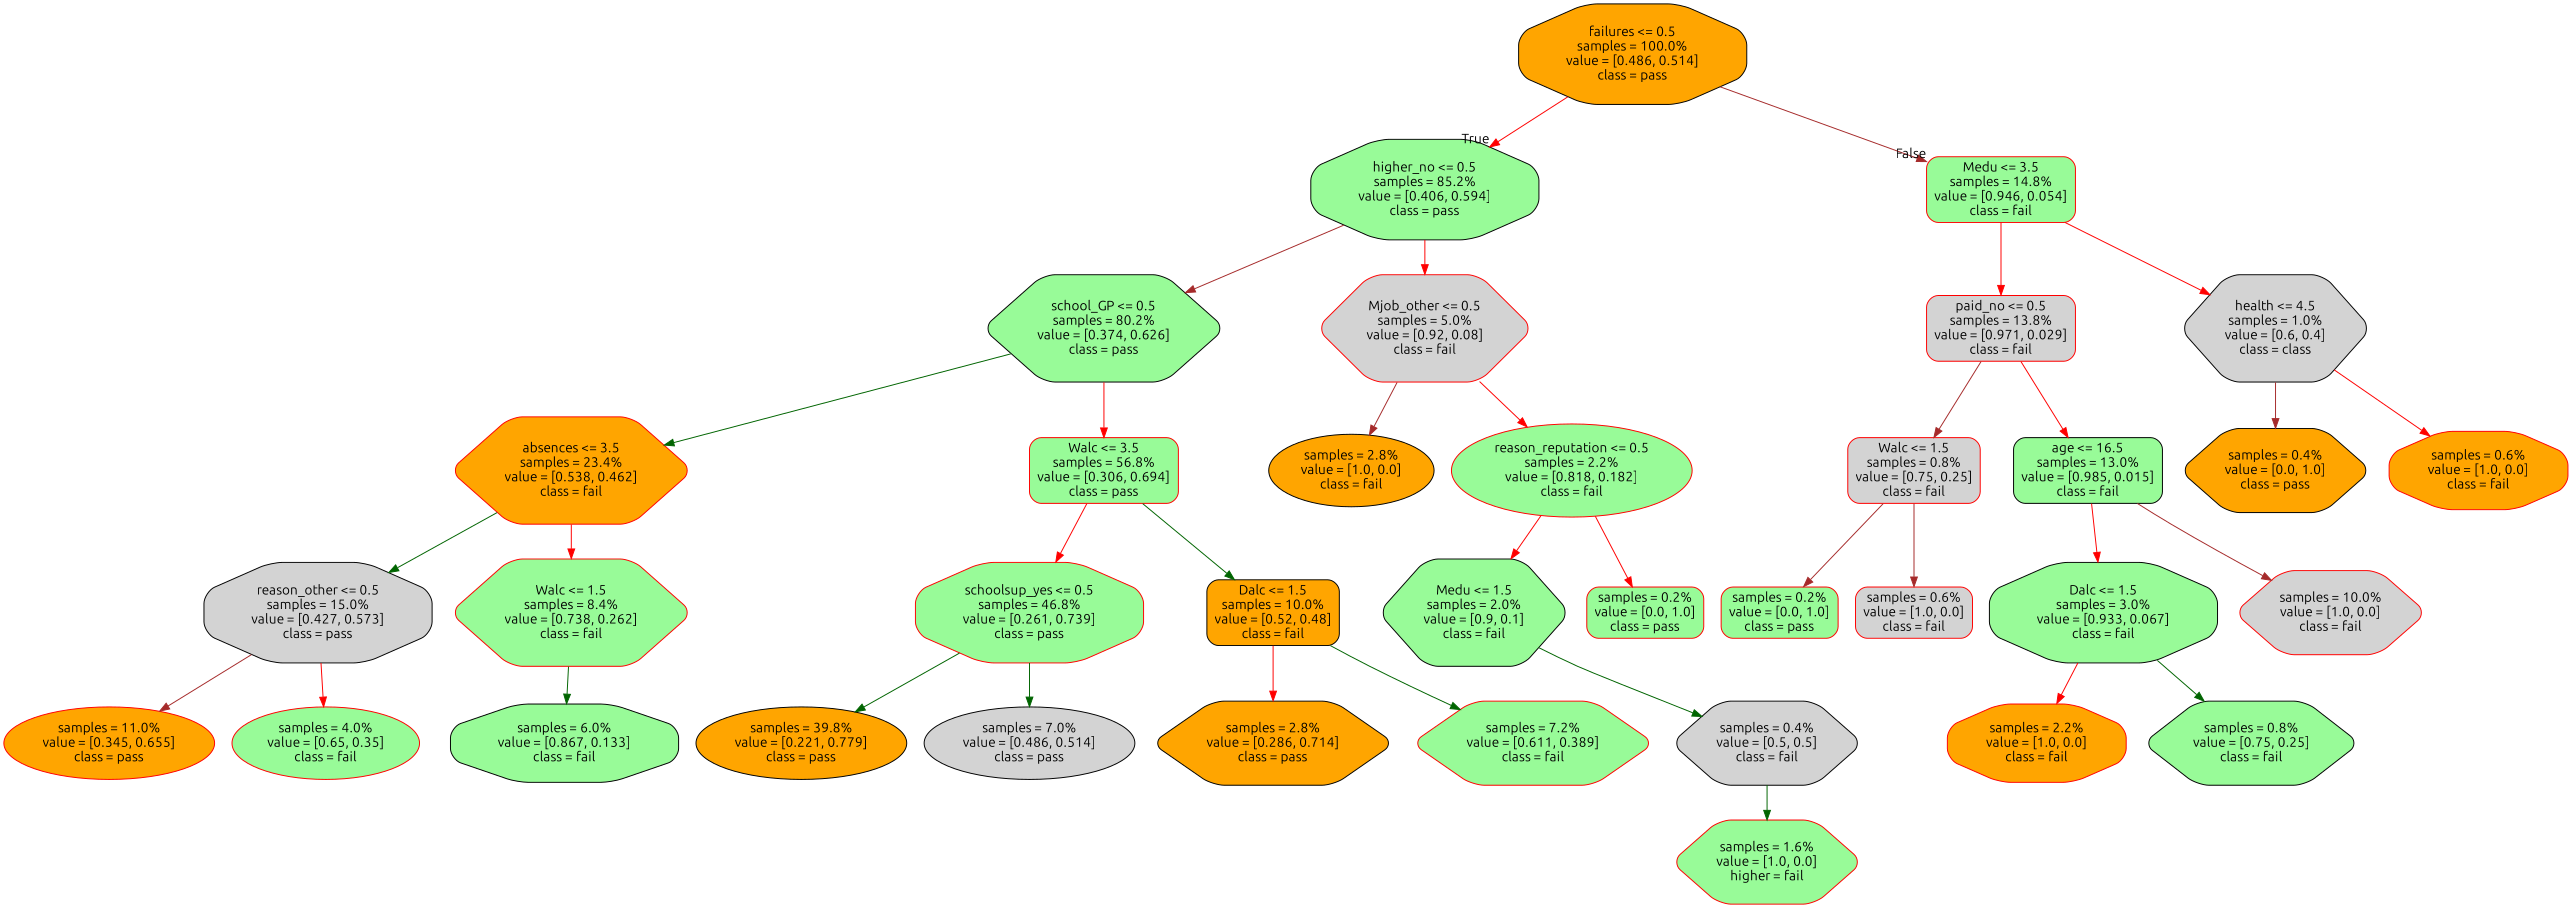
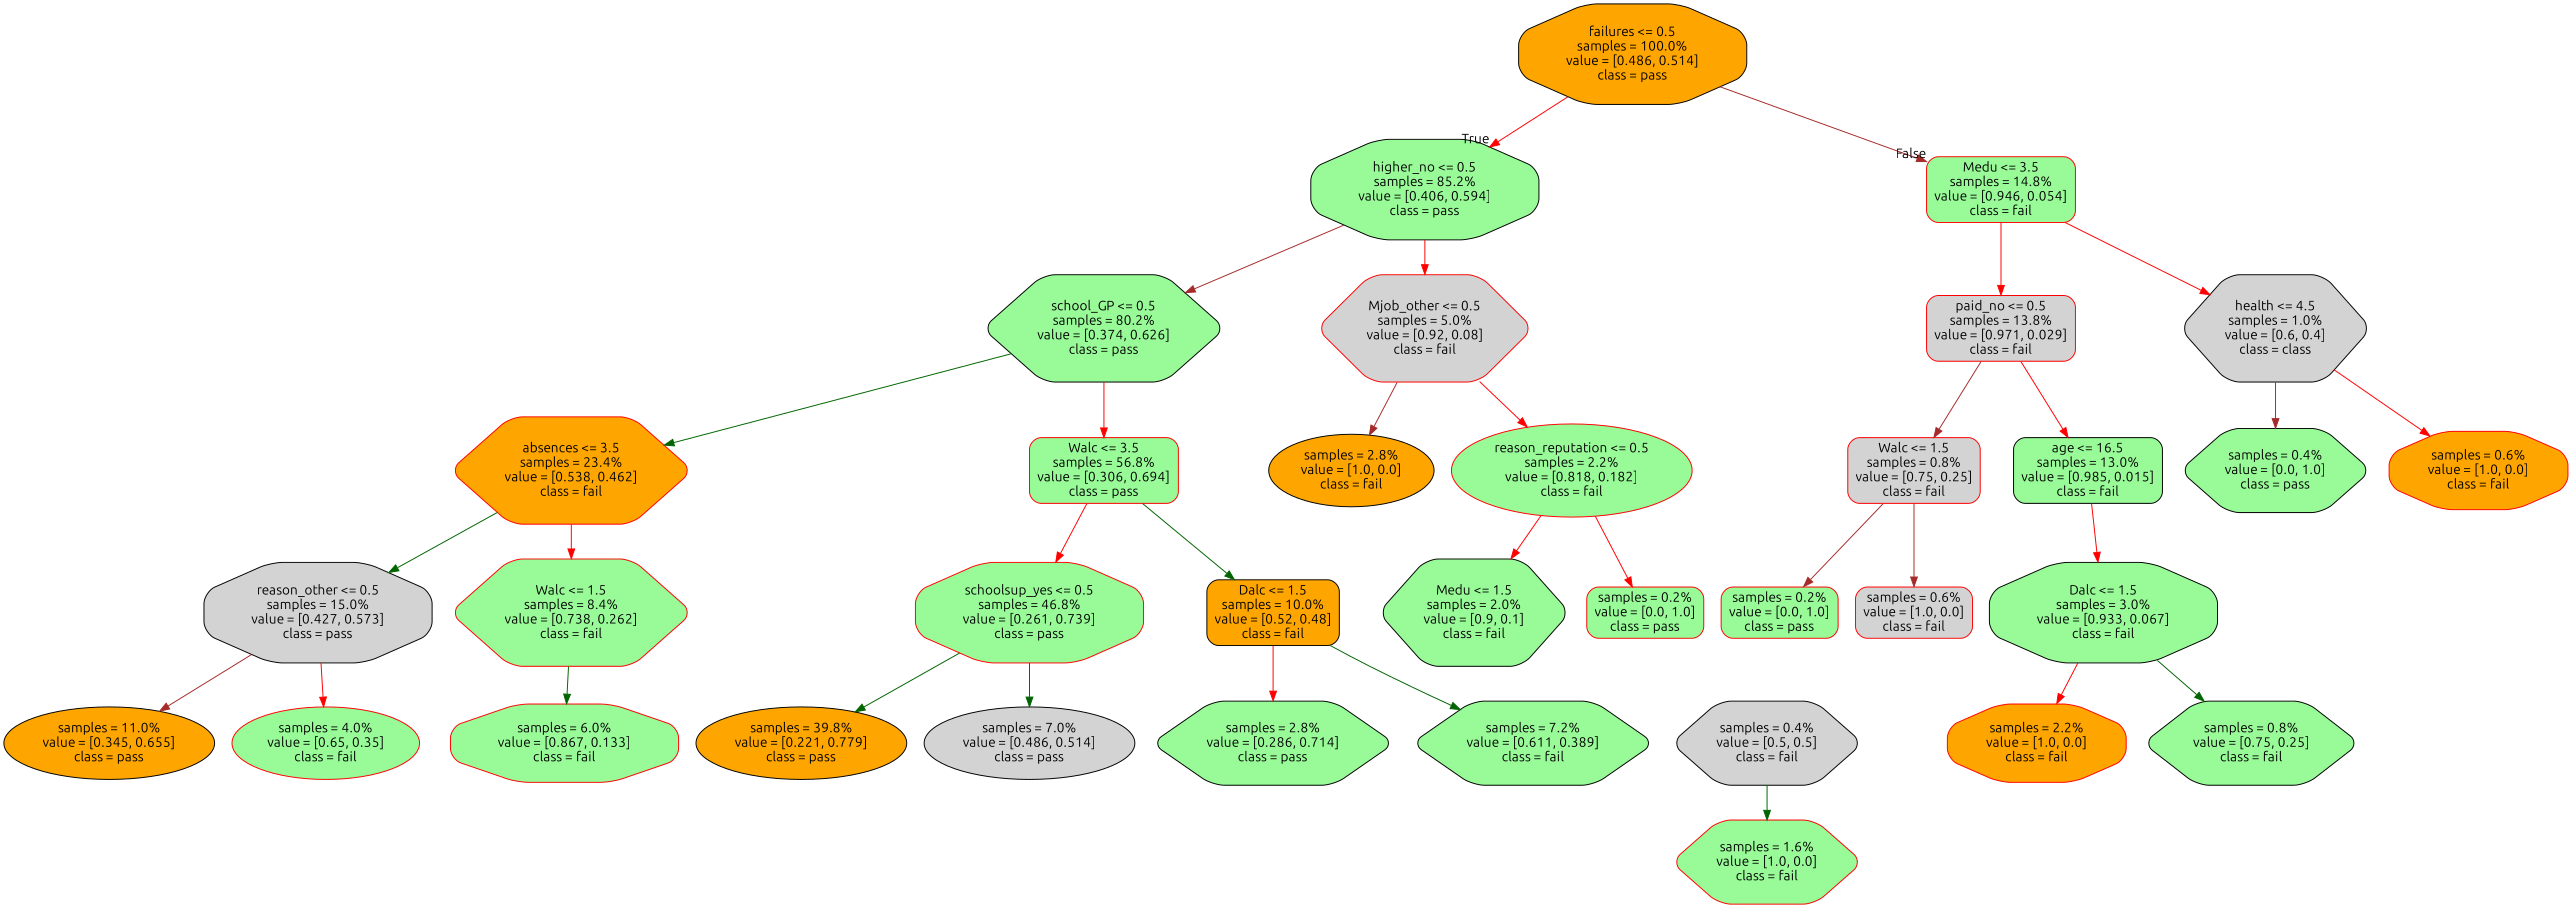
(2276, 471) -> (2276, 471)
(2331, 613) -> none
(1615, 682) -> none
(109, 743) -> (109, 743)
(565, 743) -> (565, 743)
(1273, 743) -> (1273, 743)
(1533, 743) -> (1533, 743)
(1767, 862) -> (1767, 862)
